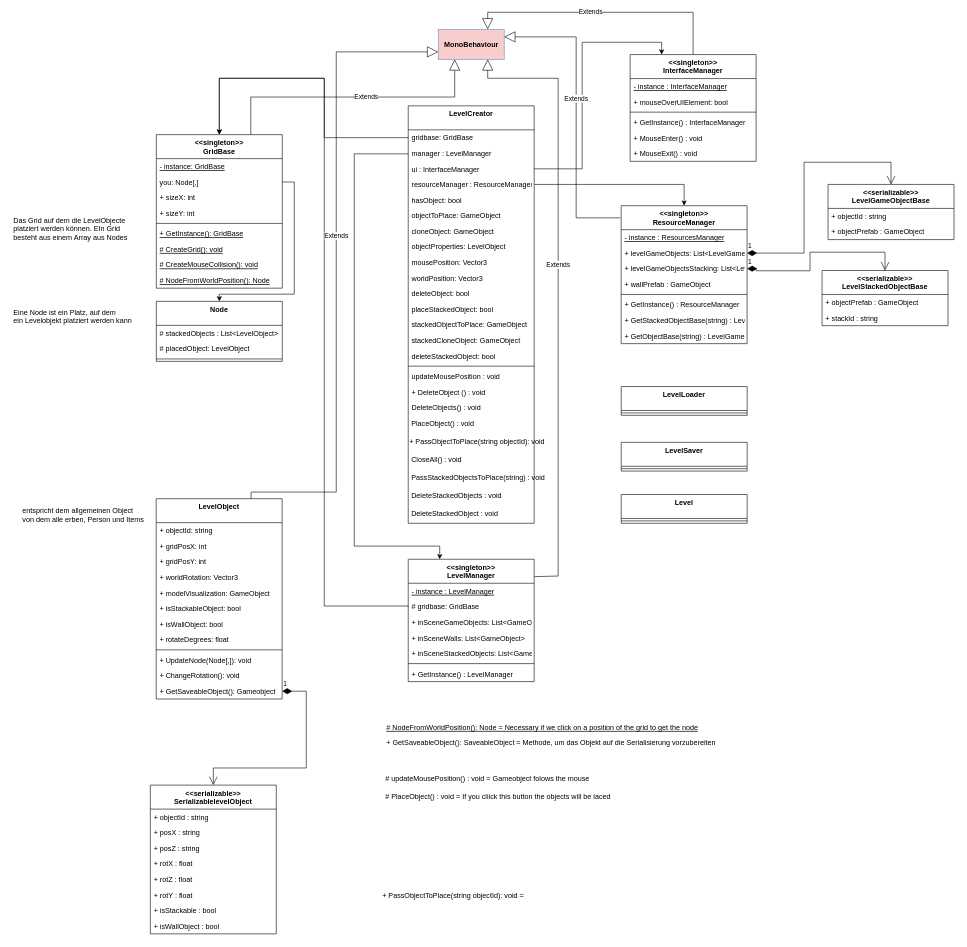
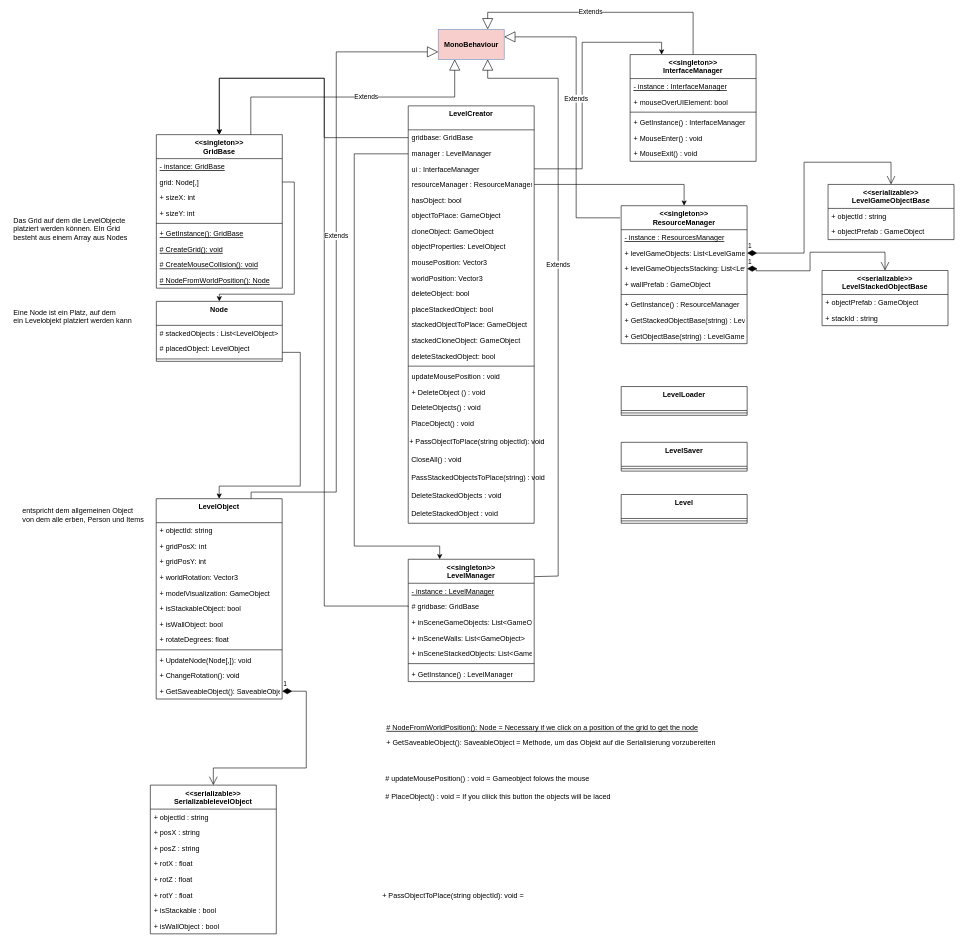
(181, 182) -> (182, 182)
none -> (292, 353)
(222, 692) -> (229, 692)
